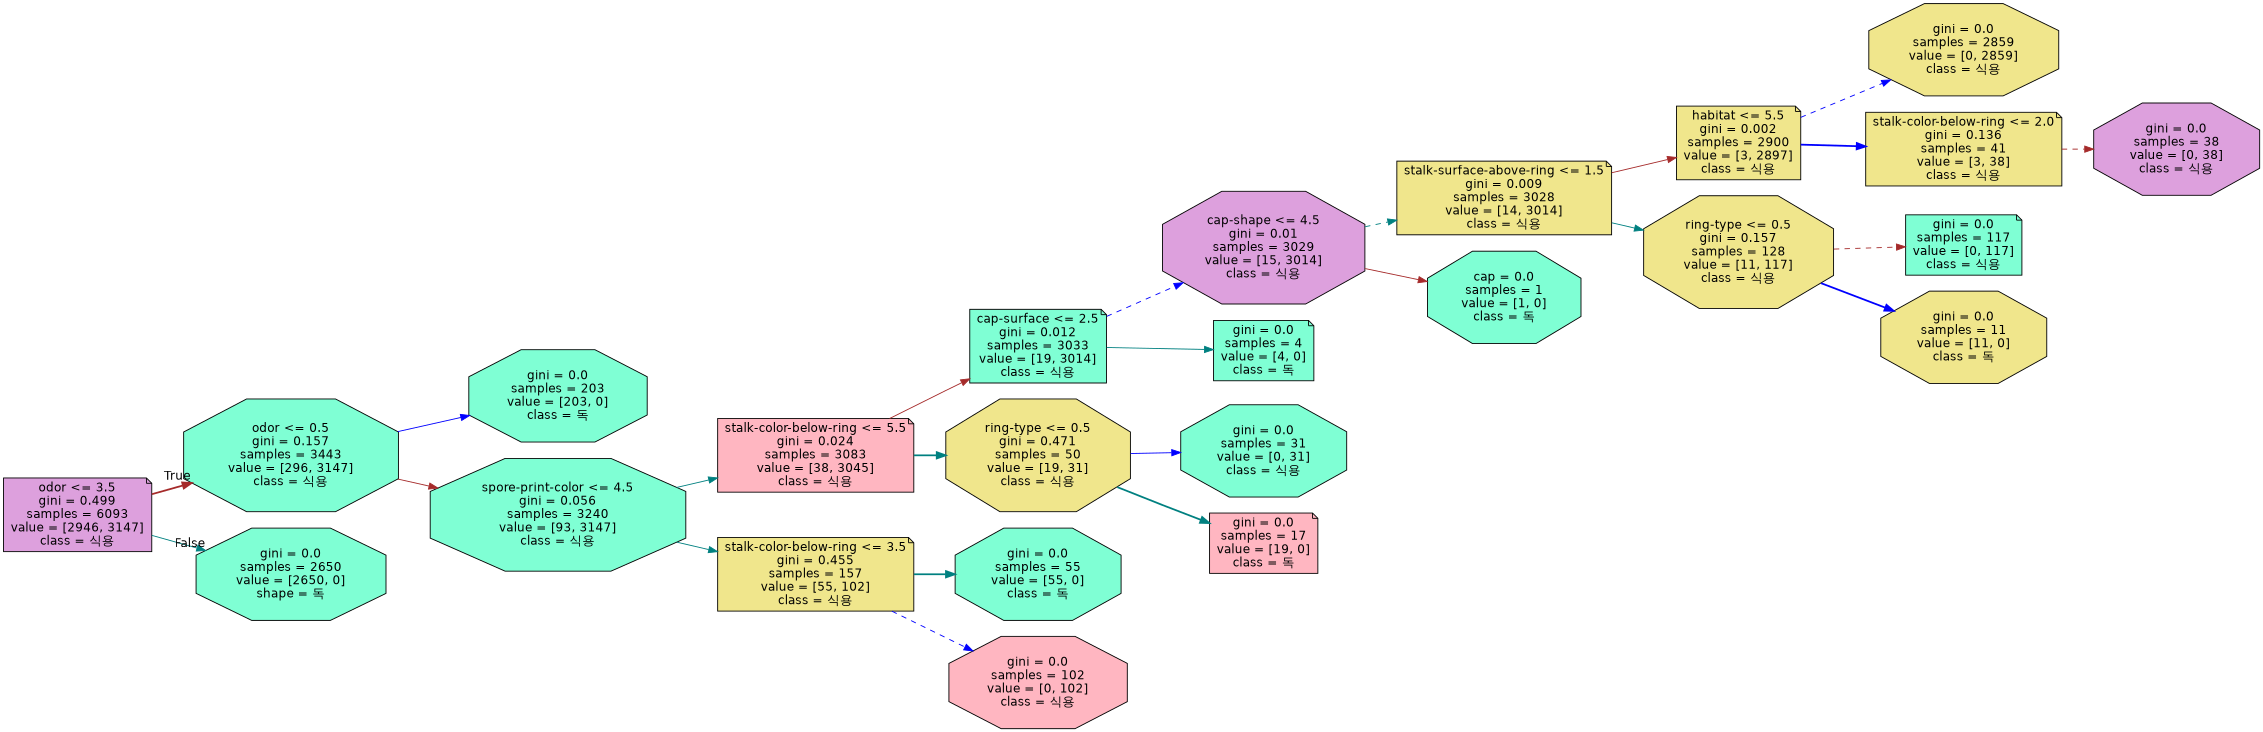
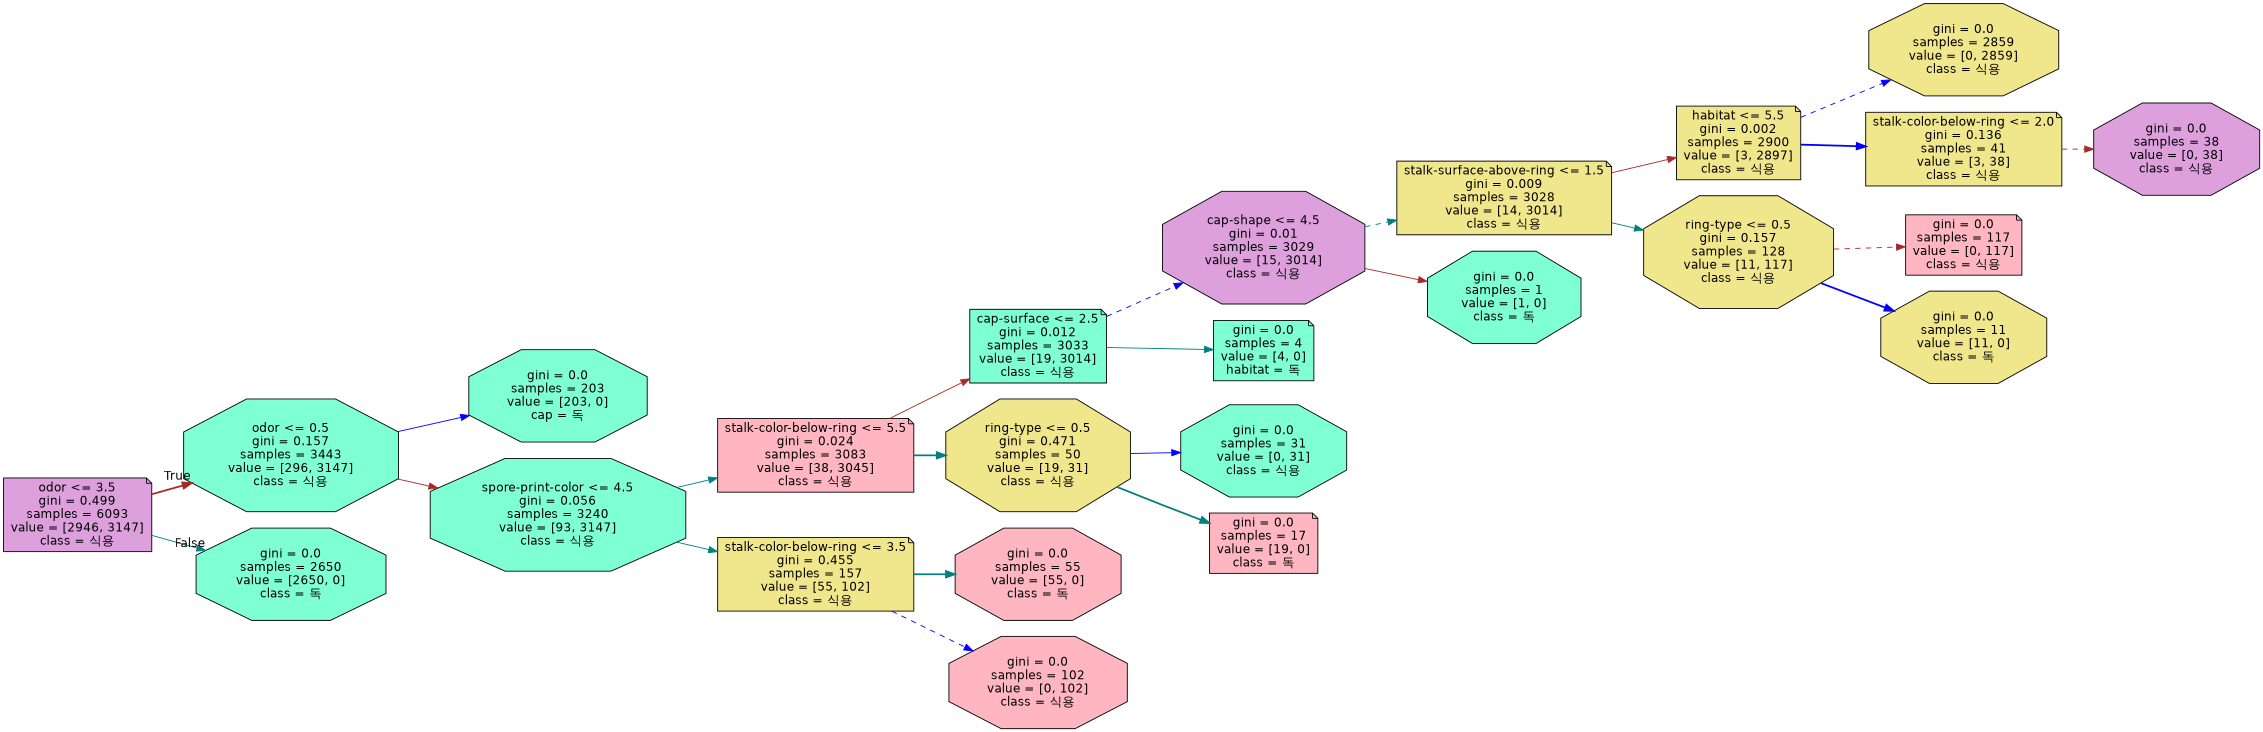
(1964, 245) -> (1964, 245)
(1504, 297) -> (1504, 297)
(1264, 351) -> (1264, 351)
(558, 396) -> (558, 396)
(291, 574) -> (291, 574)
(1038, 574) -> (1038, 574)
